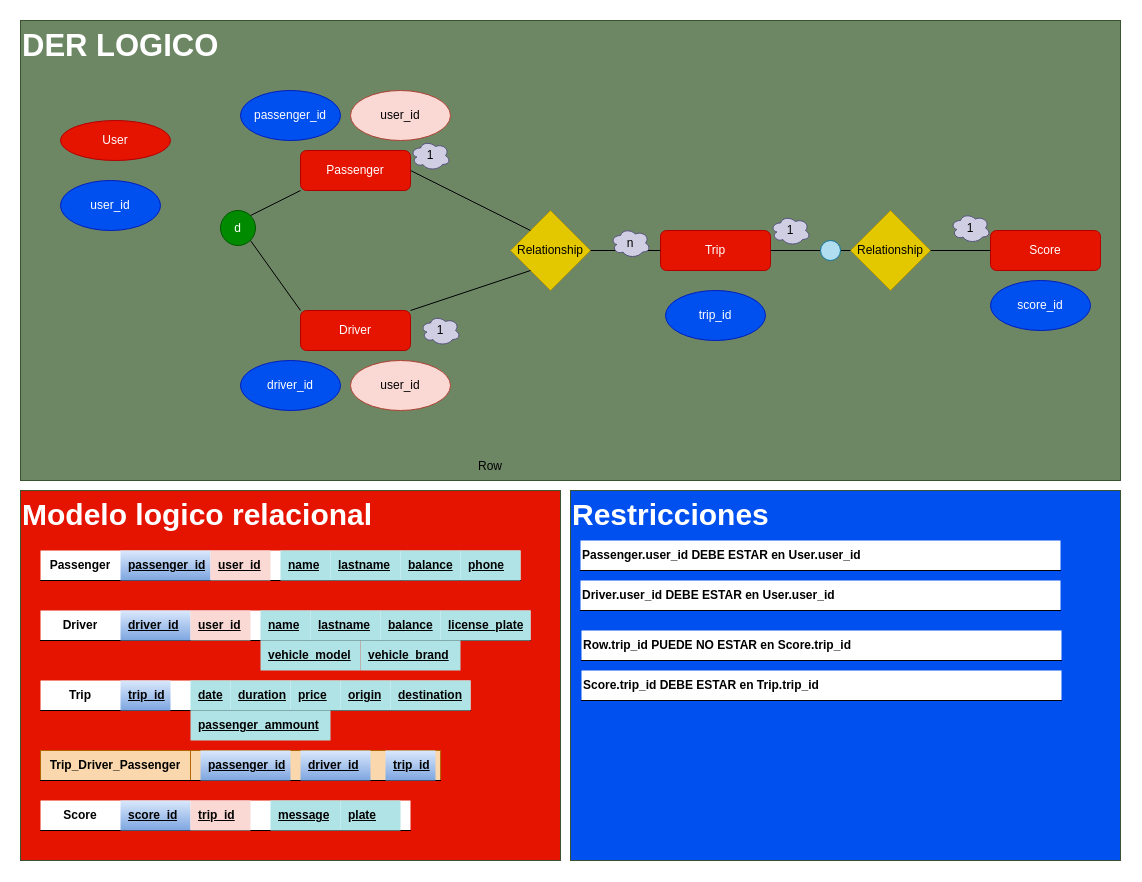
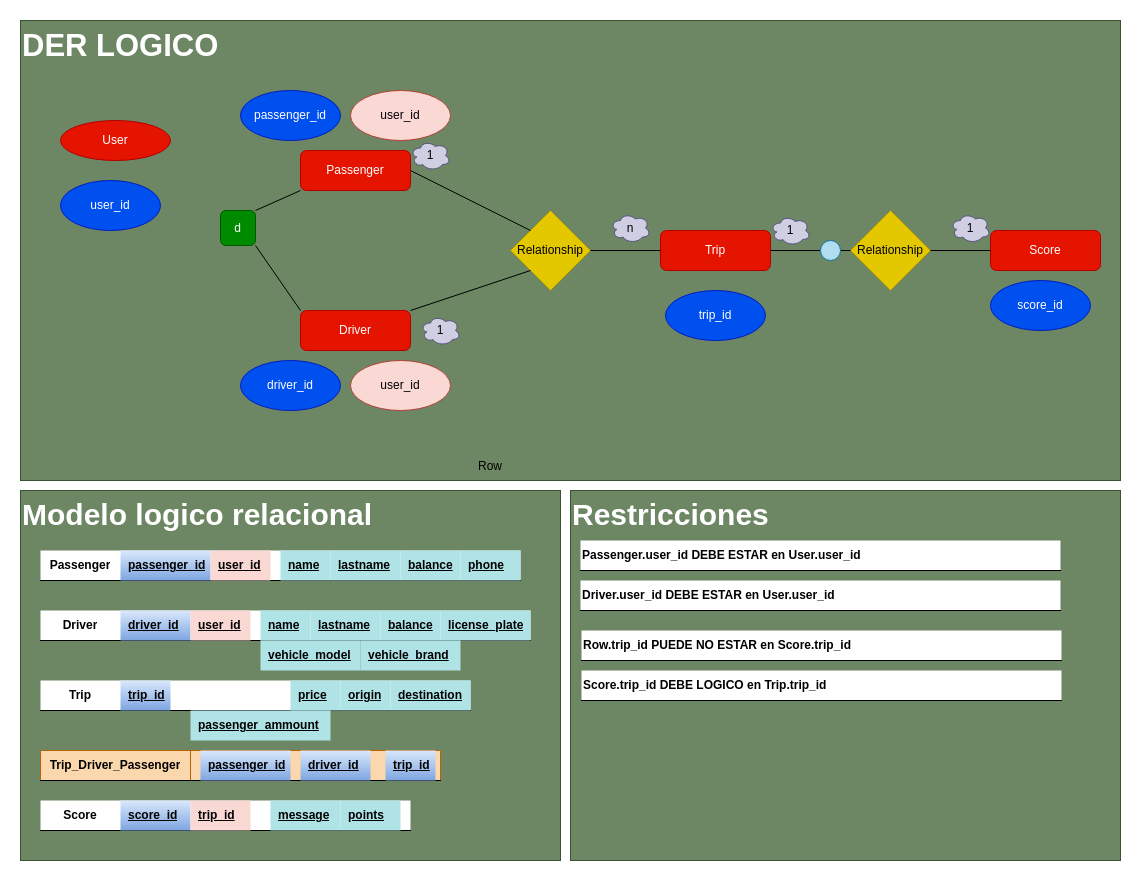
(238, 228) -> (238, 228)
(631, 243) -> (631, 228)
(613, 505) -> (613, 505)
(291, 676) -> (291, 676)
(701, 686) -> (704, 686)
(211, 696) -> none
(261, 696) -> none
(364, 816) -> (367, 816)
